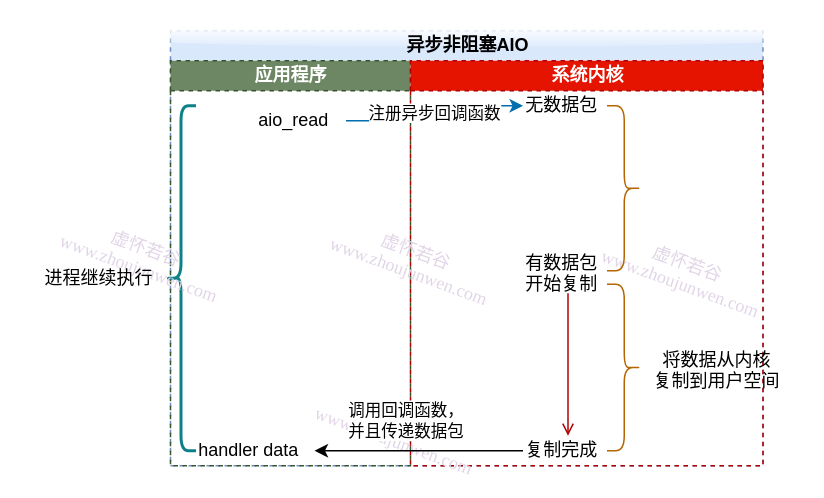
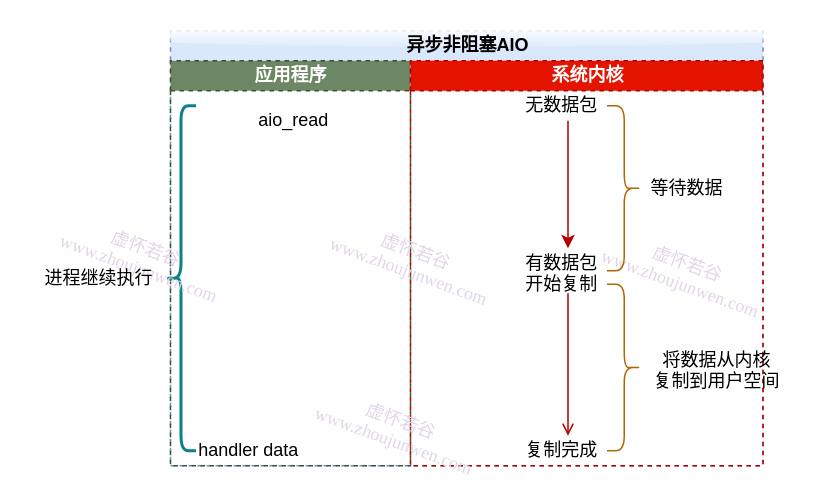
(466, 106) -> none
none -> (568, 179)
none -> (686, 188)
(423, 451) -> none
